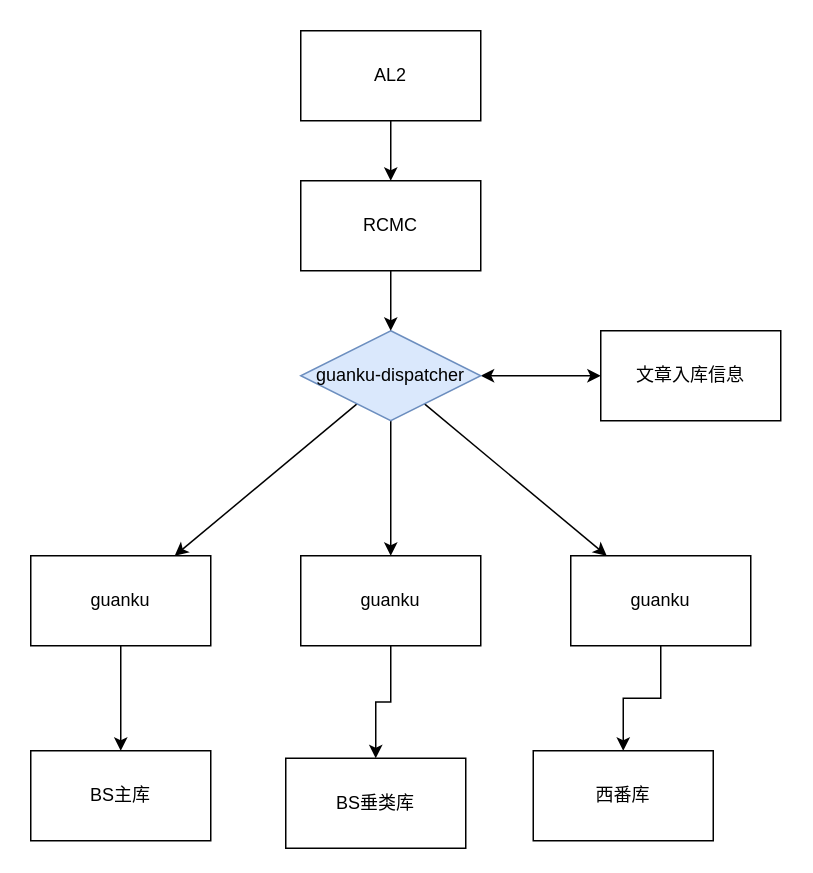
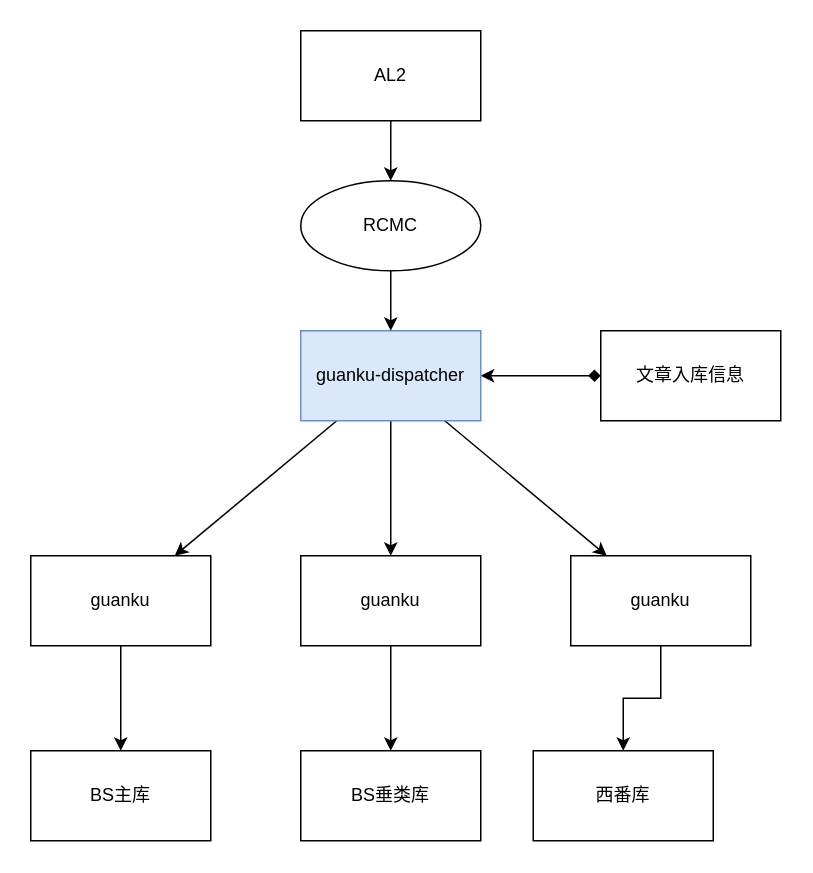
(391, 226) -> (391, 226)
(391, 376) -> (391, 376)
(589, 376) -> (588, 376)
(376, 803) -> (391, 796)
